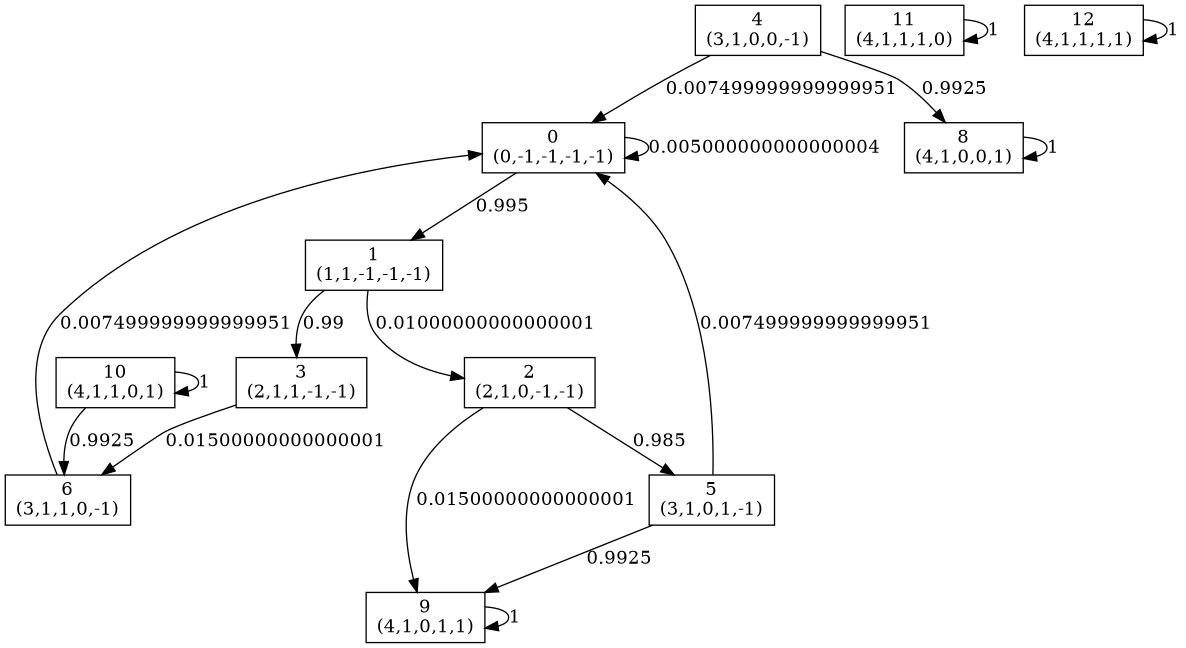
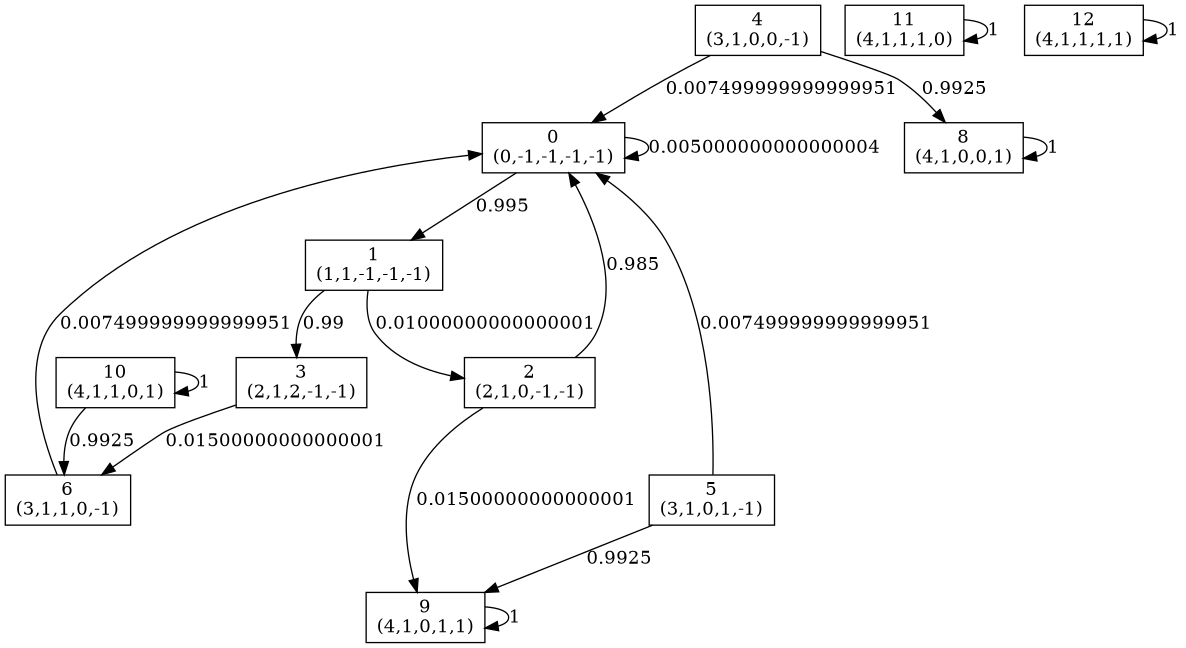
(301, 383) -> (301, 383)
(615, 438) -> (605, 273)
